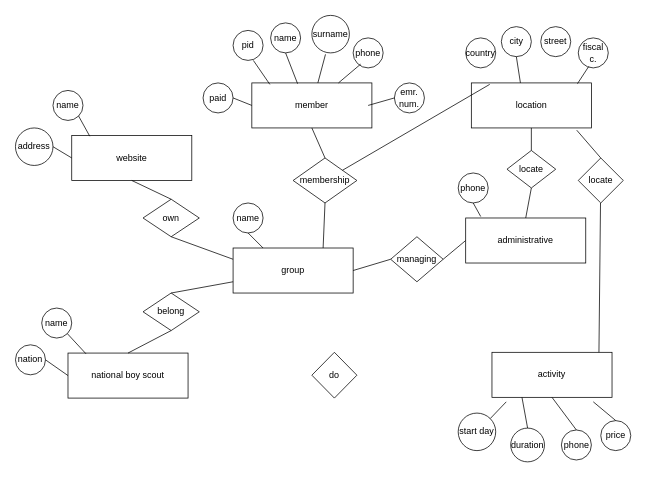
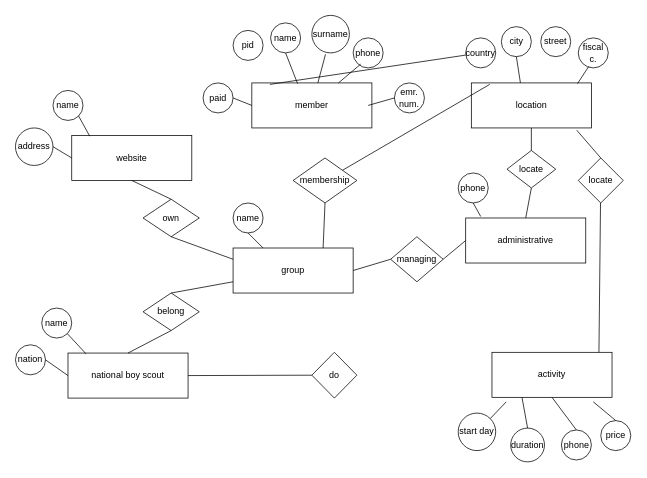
(262, 73) -> (368, 70)
(318, 143) -> none
none -> (249, 375)
